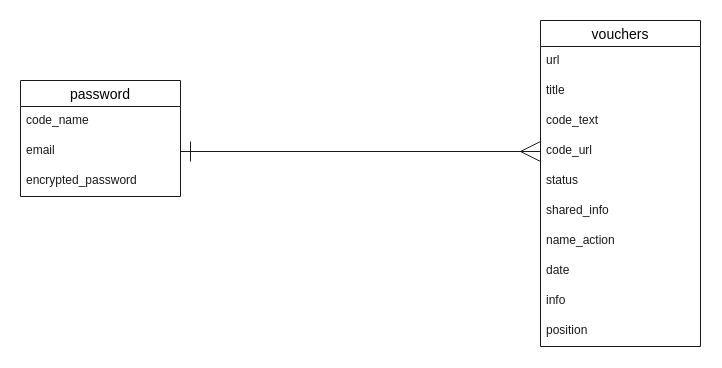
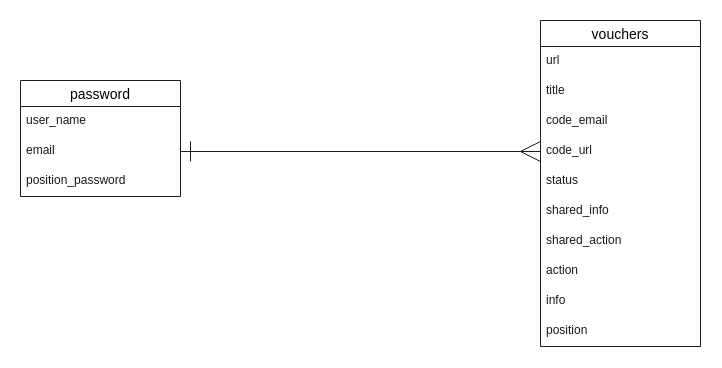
(56, 120) -> (56, 120)
(576, 120) -> (576, 120)
(86, 180) -> (80, 180)
(581, 240) -> (588, 240)
(559, 270) -> (565, 270)
